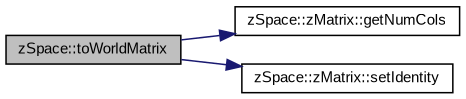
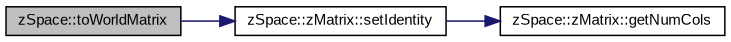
(201, 38) -> (466, 21)
